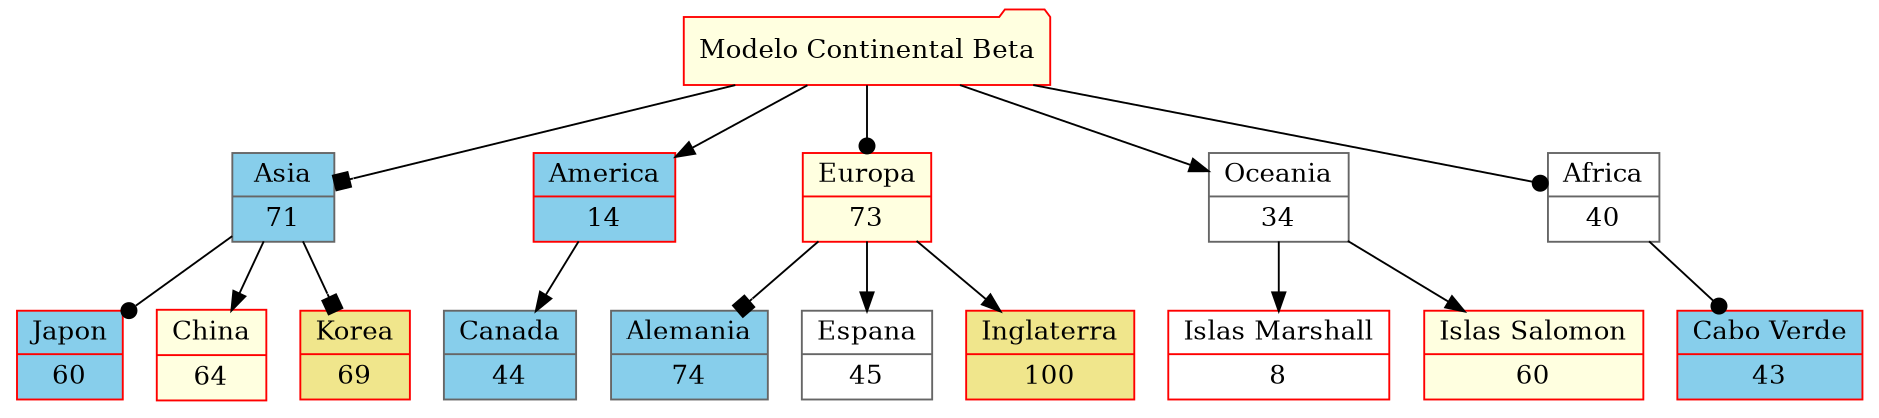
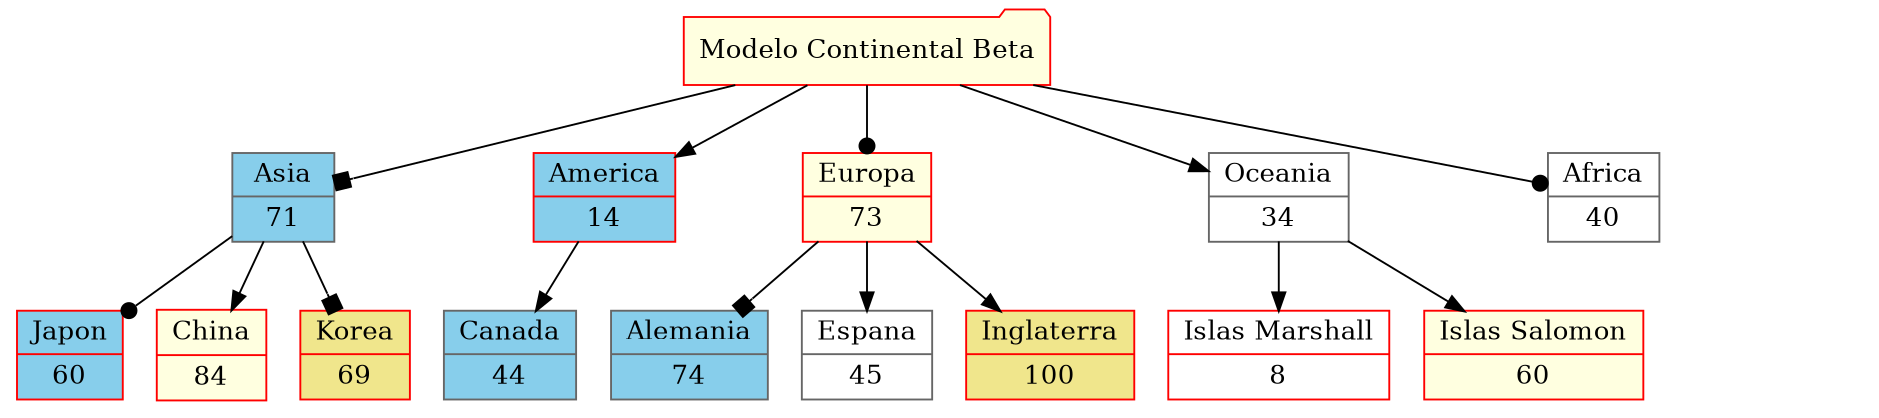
(1770, 355) -> none
(212, 377) -> (212, 377)
